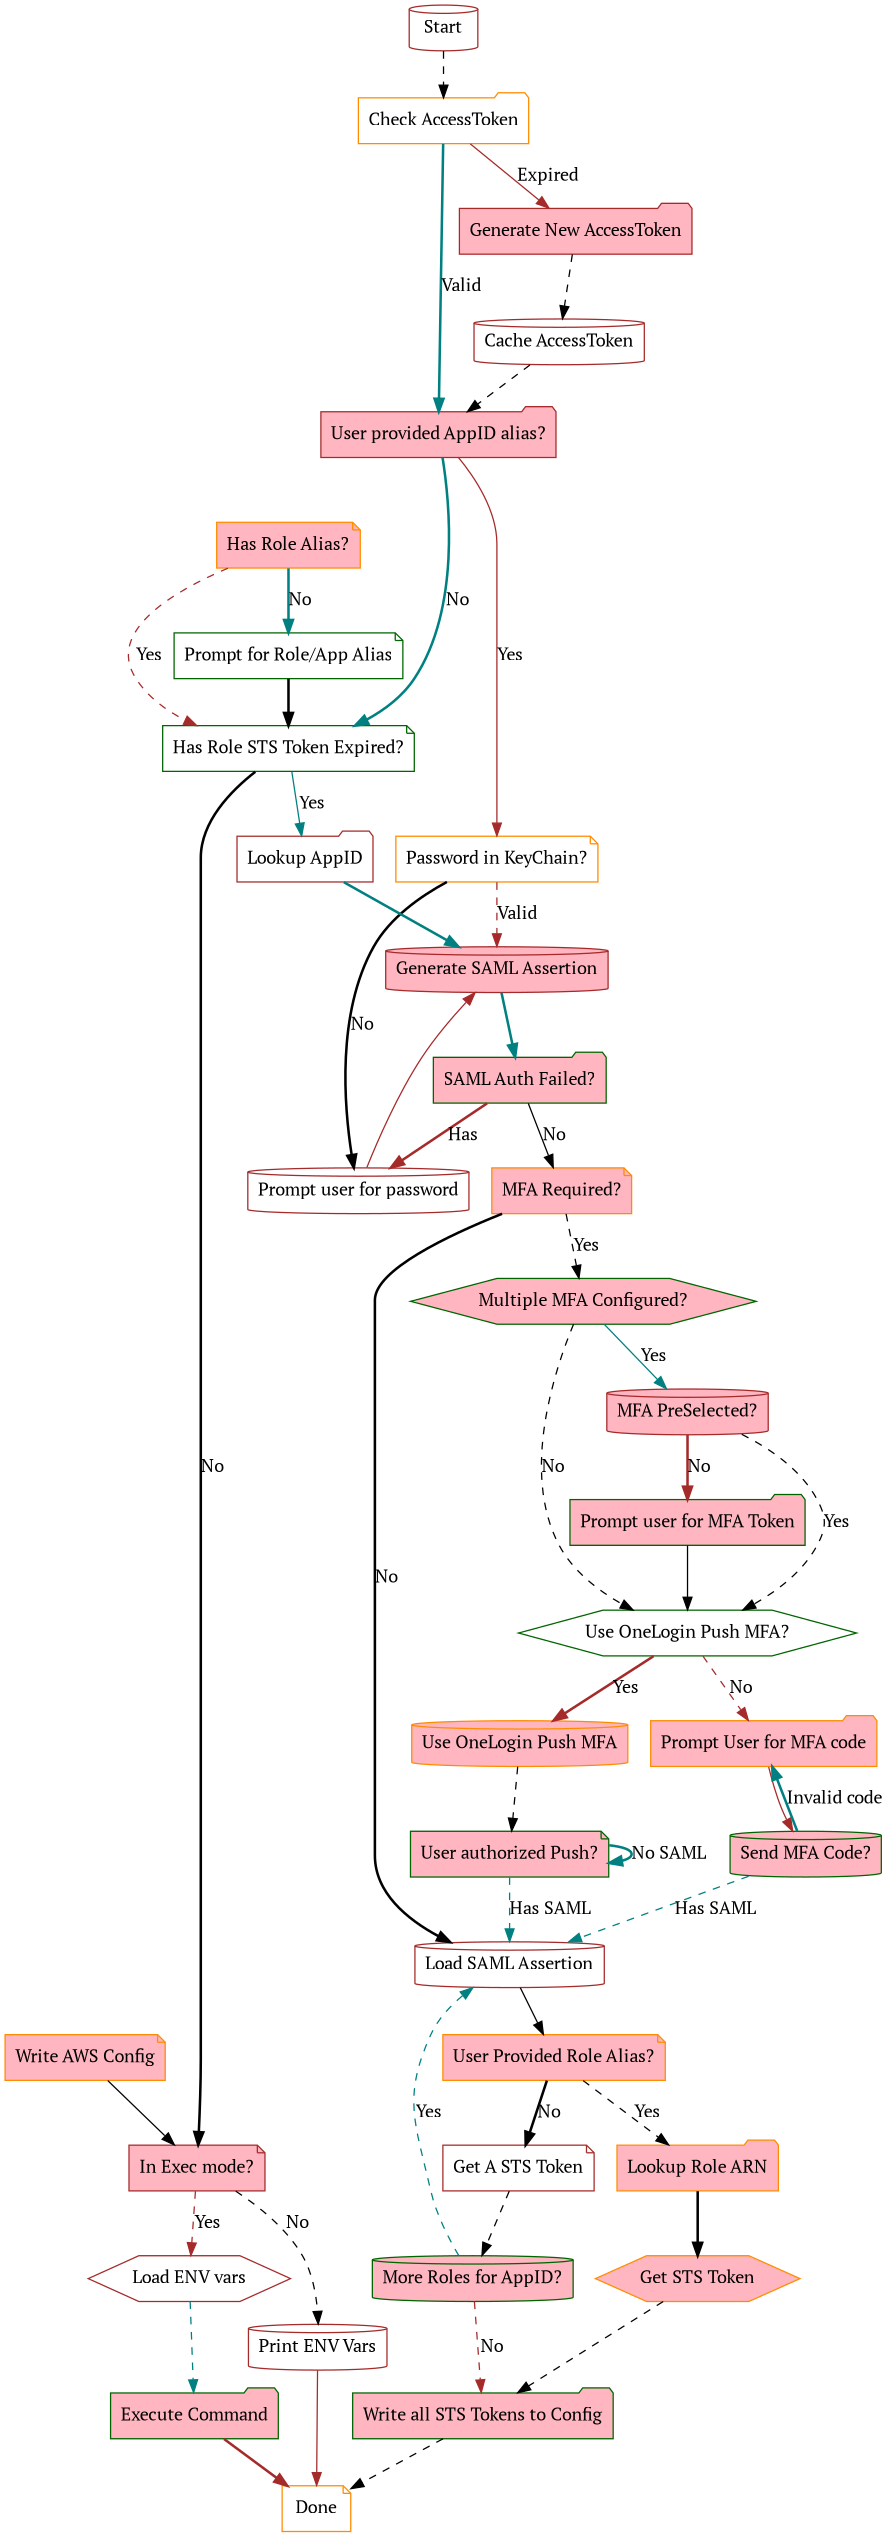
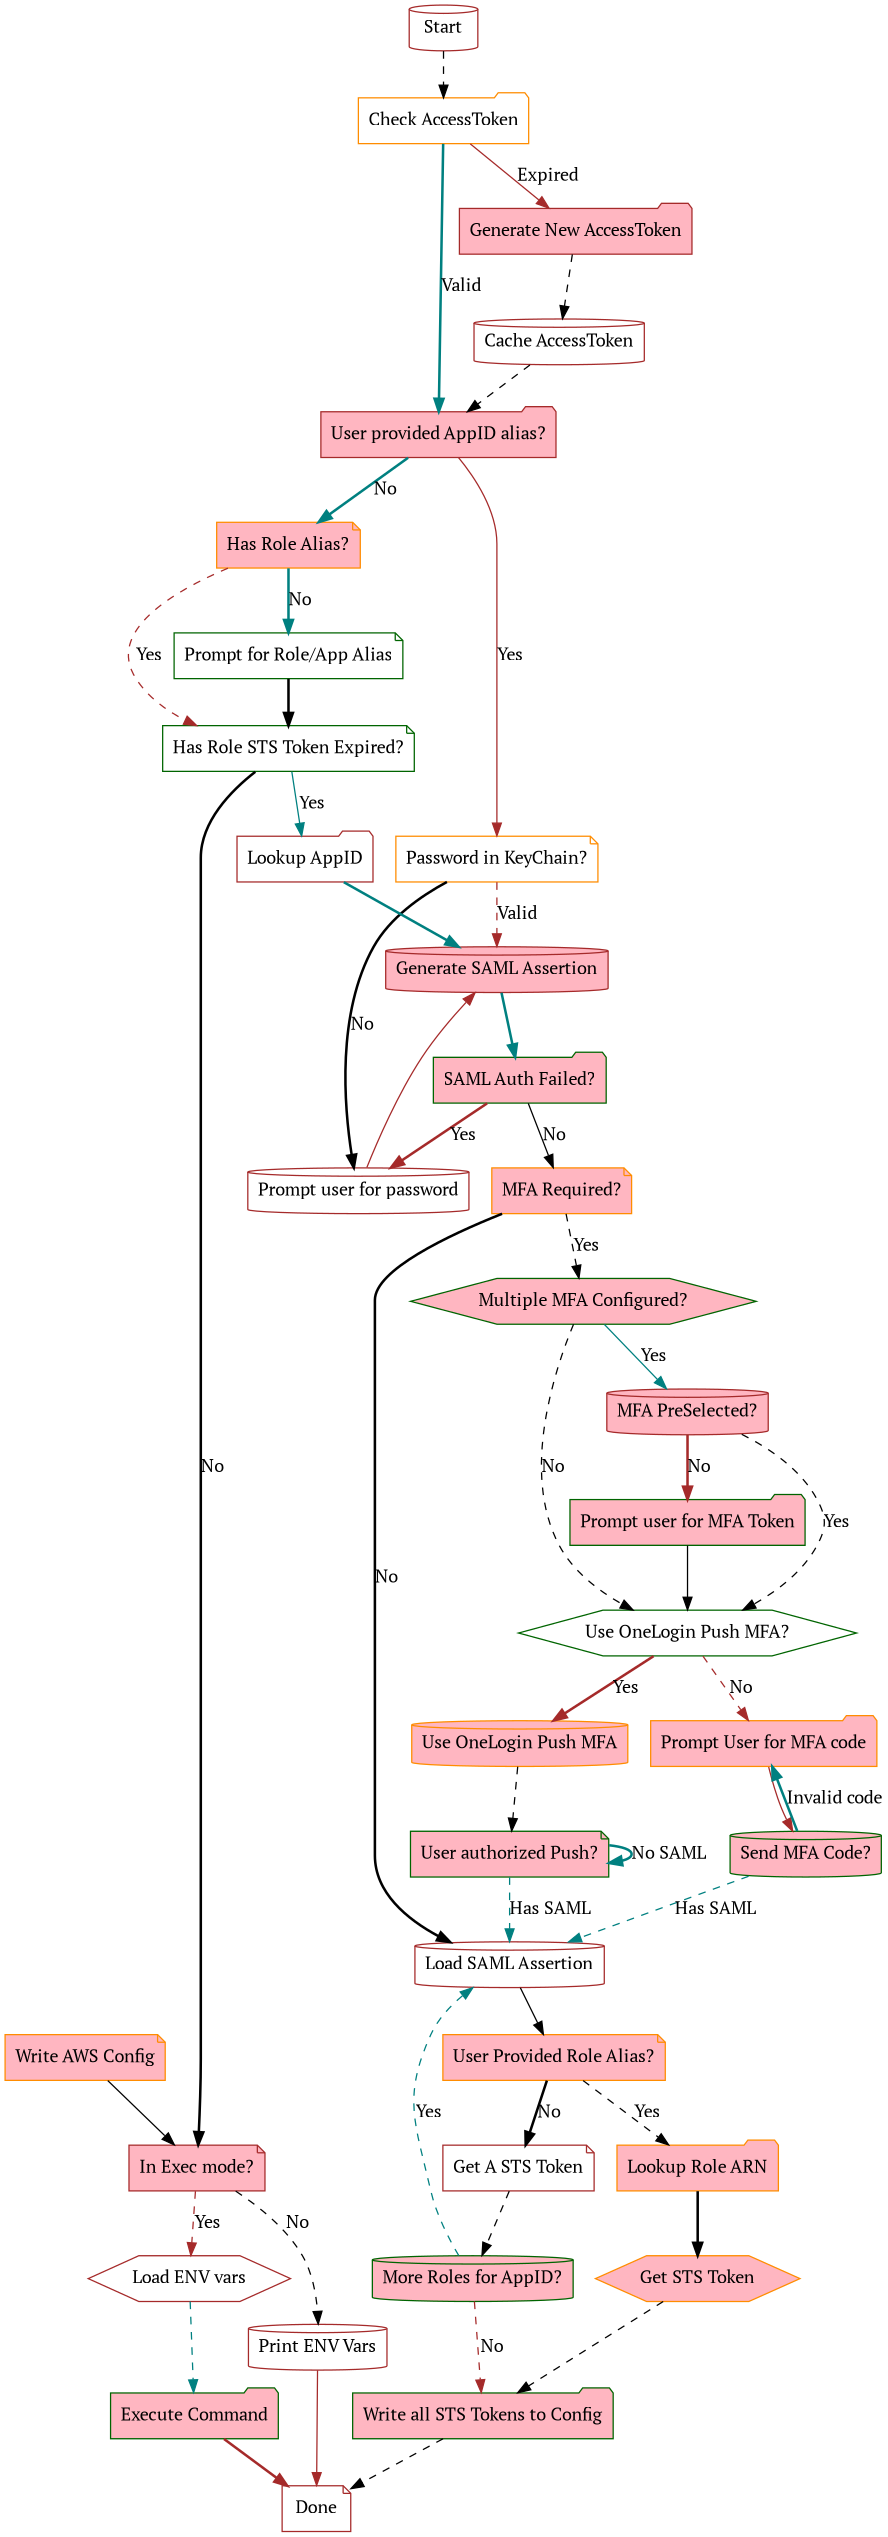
(443, 602) -> (369, 486)
(463, 1135) -> (463, 1135)
(316, 2509) -> (316, 2509)
